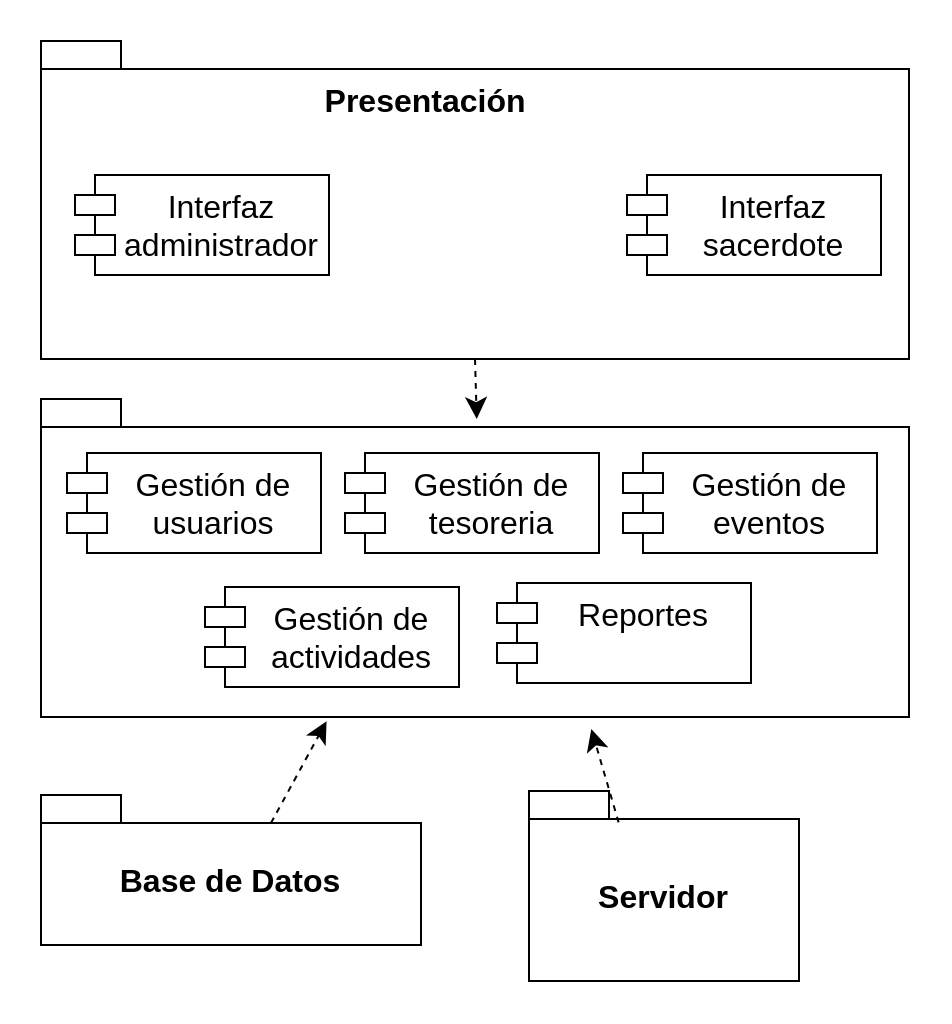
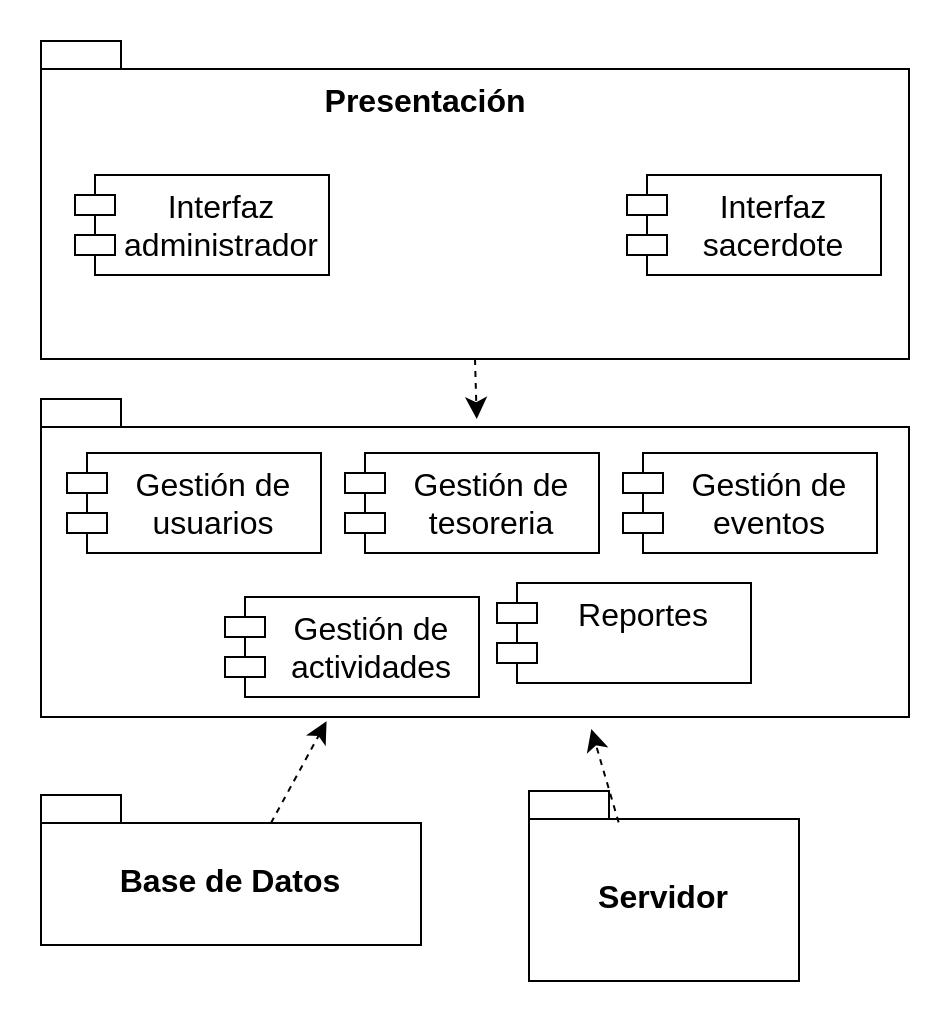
(332, 637) -> (352, 647)
